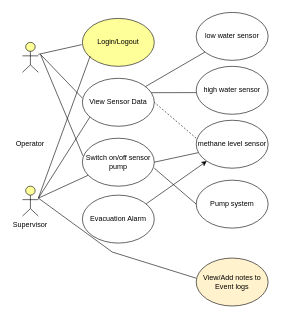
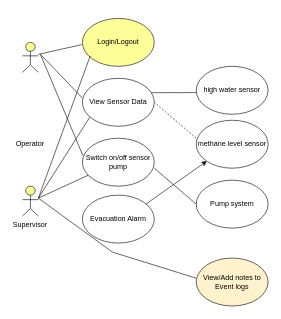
(233, 36) -> none
(175, 69) -> none
(176, 158) -> none
